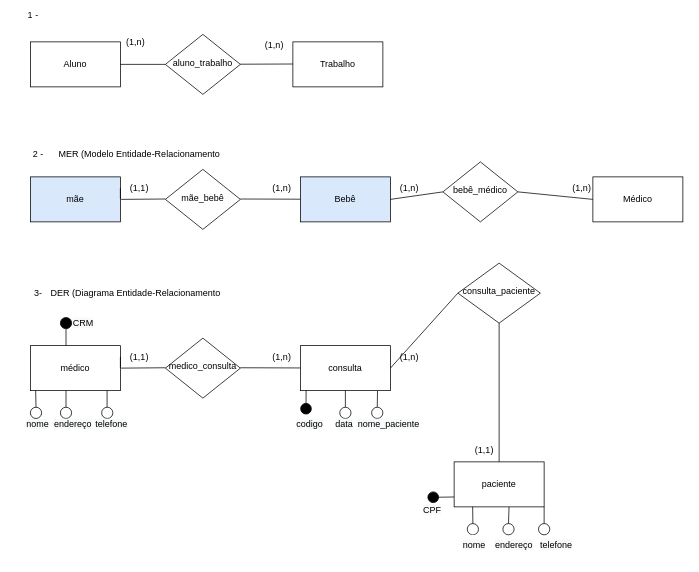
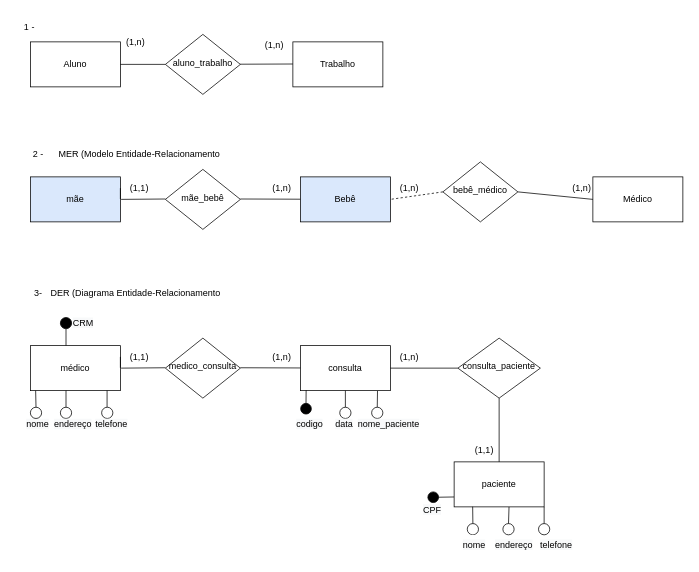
(34, 15) -> (30, 27)
(417, 195) -> (417, 195)
(499, 293) -> (499, 368)
